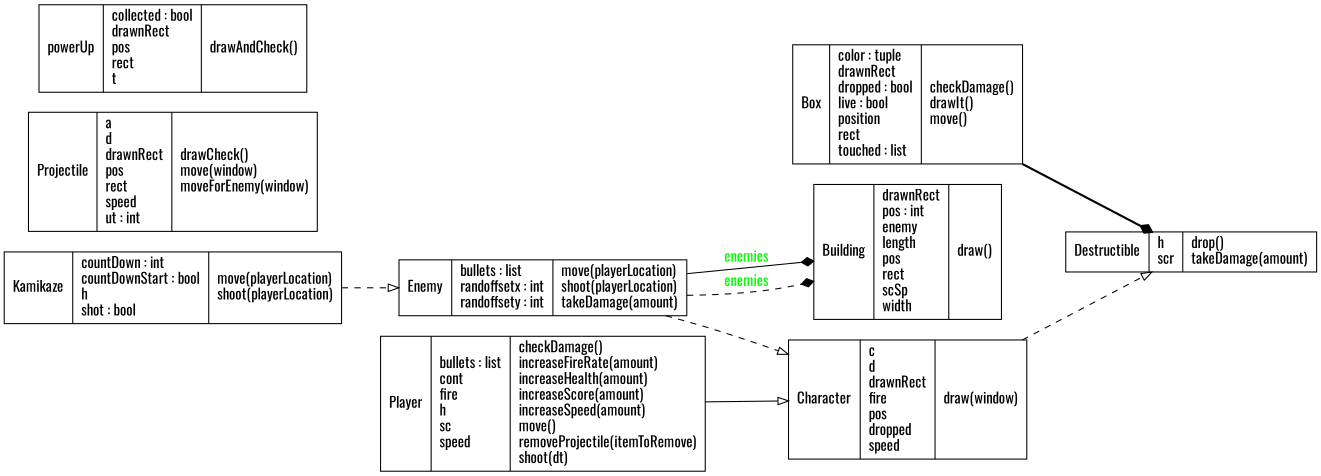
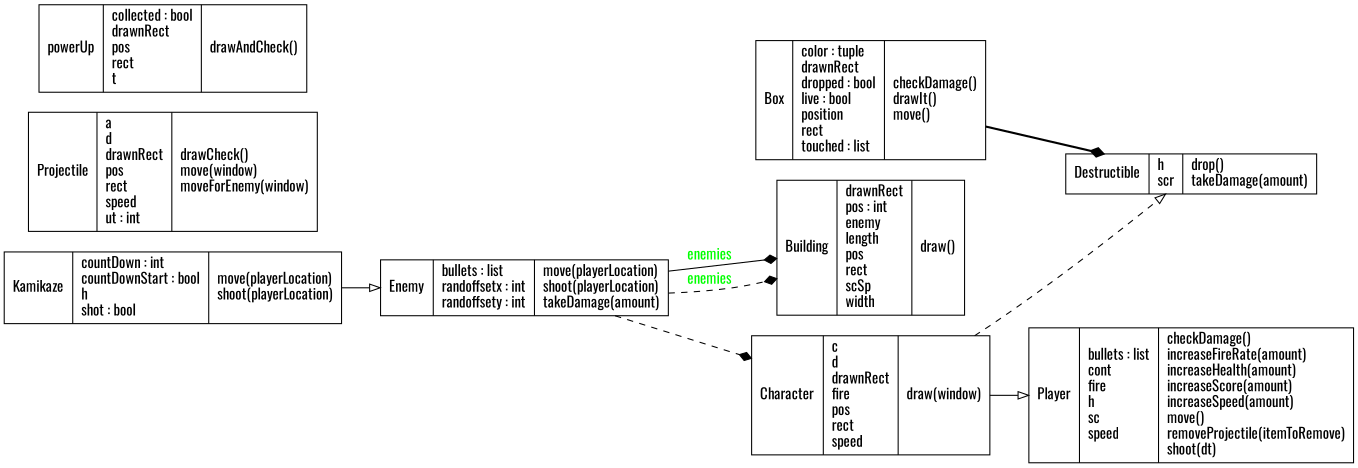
(365, 288) -> (356, 288)
(722, 332) -> (677, 335)
(742, 401) -> (1004, 395)
(890, 431) -> (843, 426)
